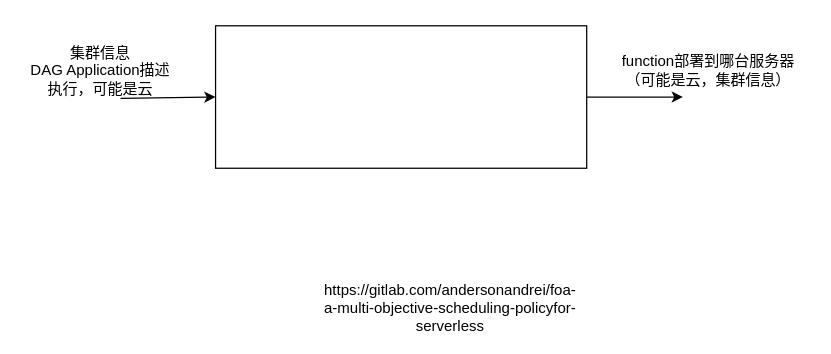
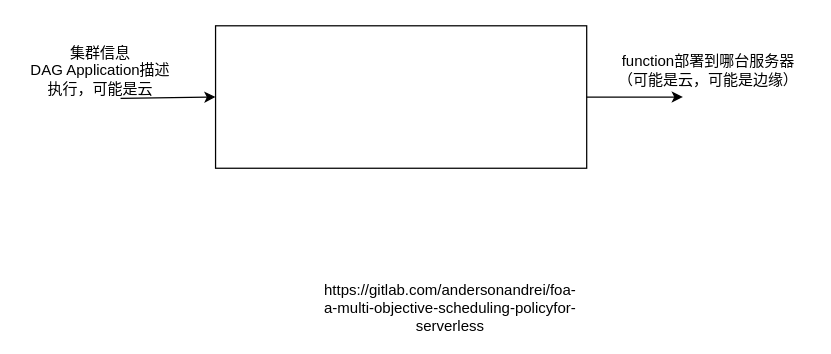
(709, 71) -> (709, 71)
